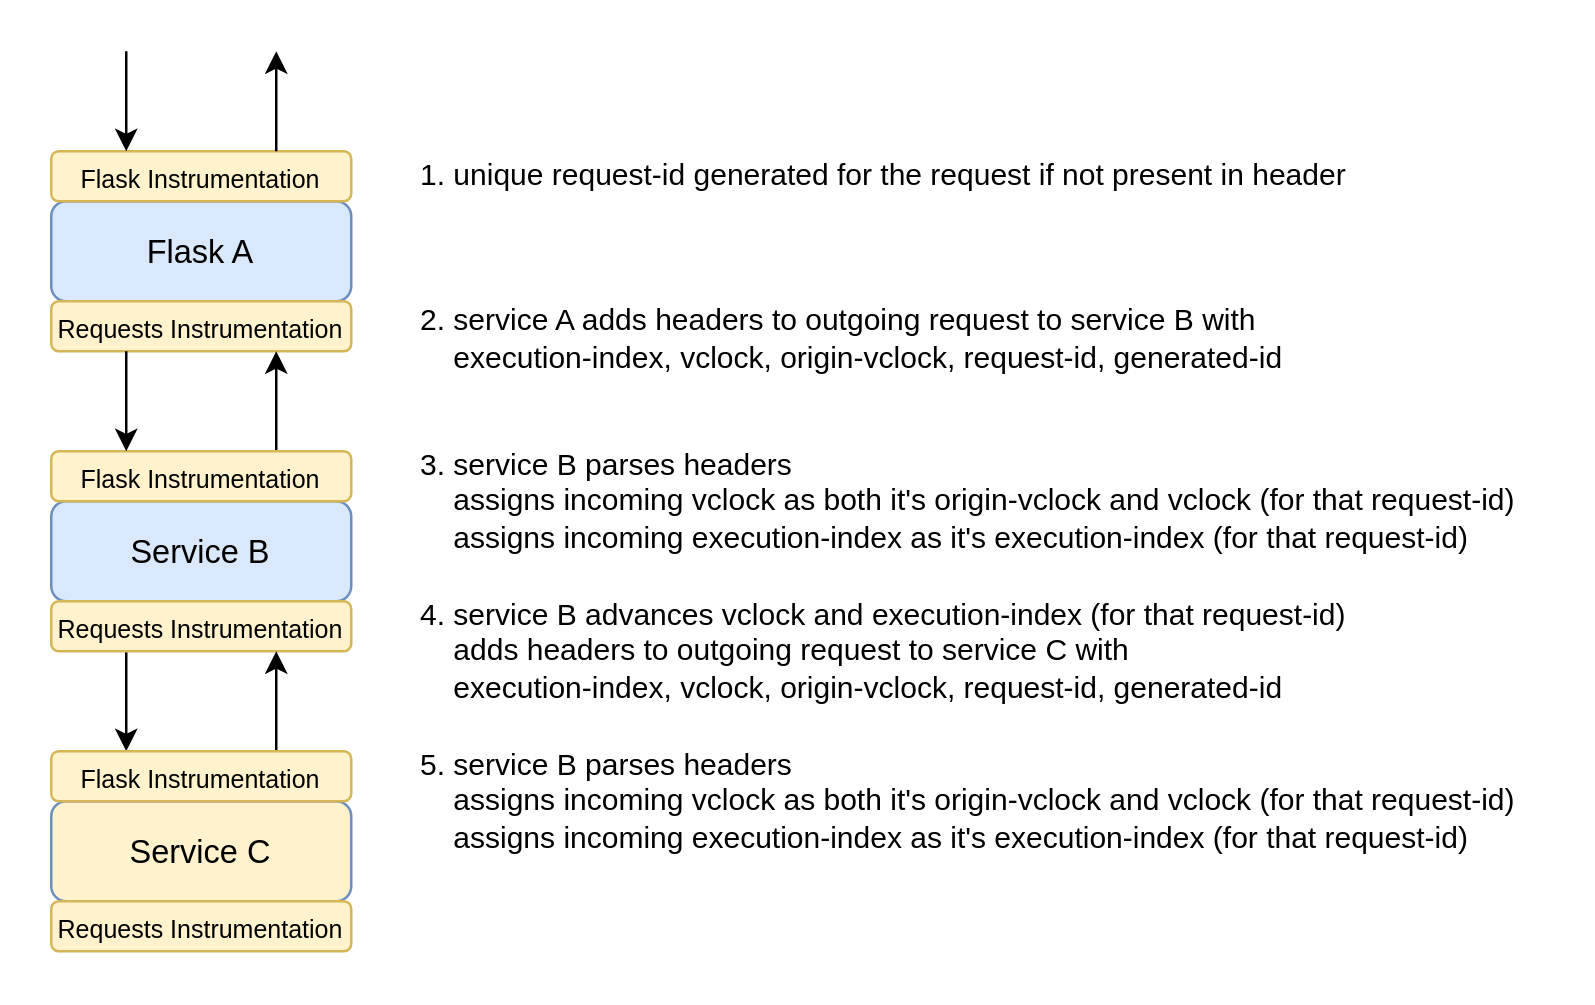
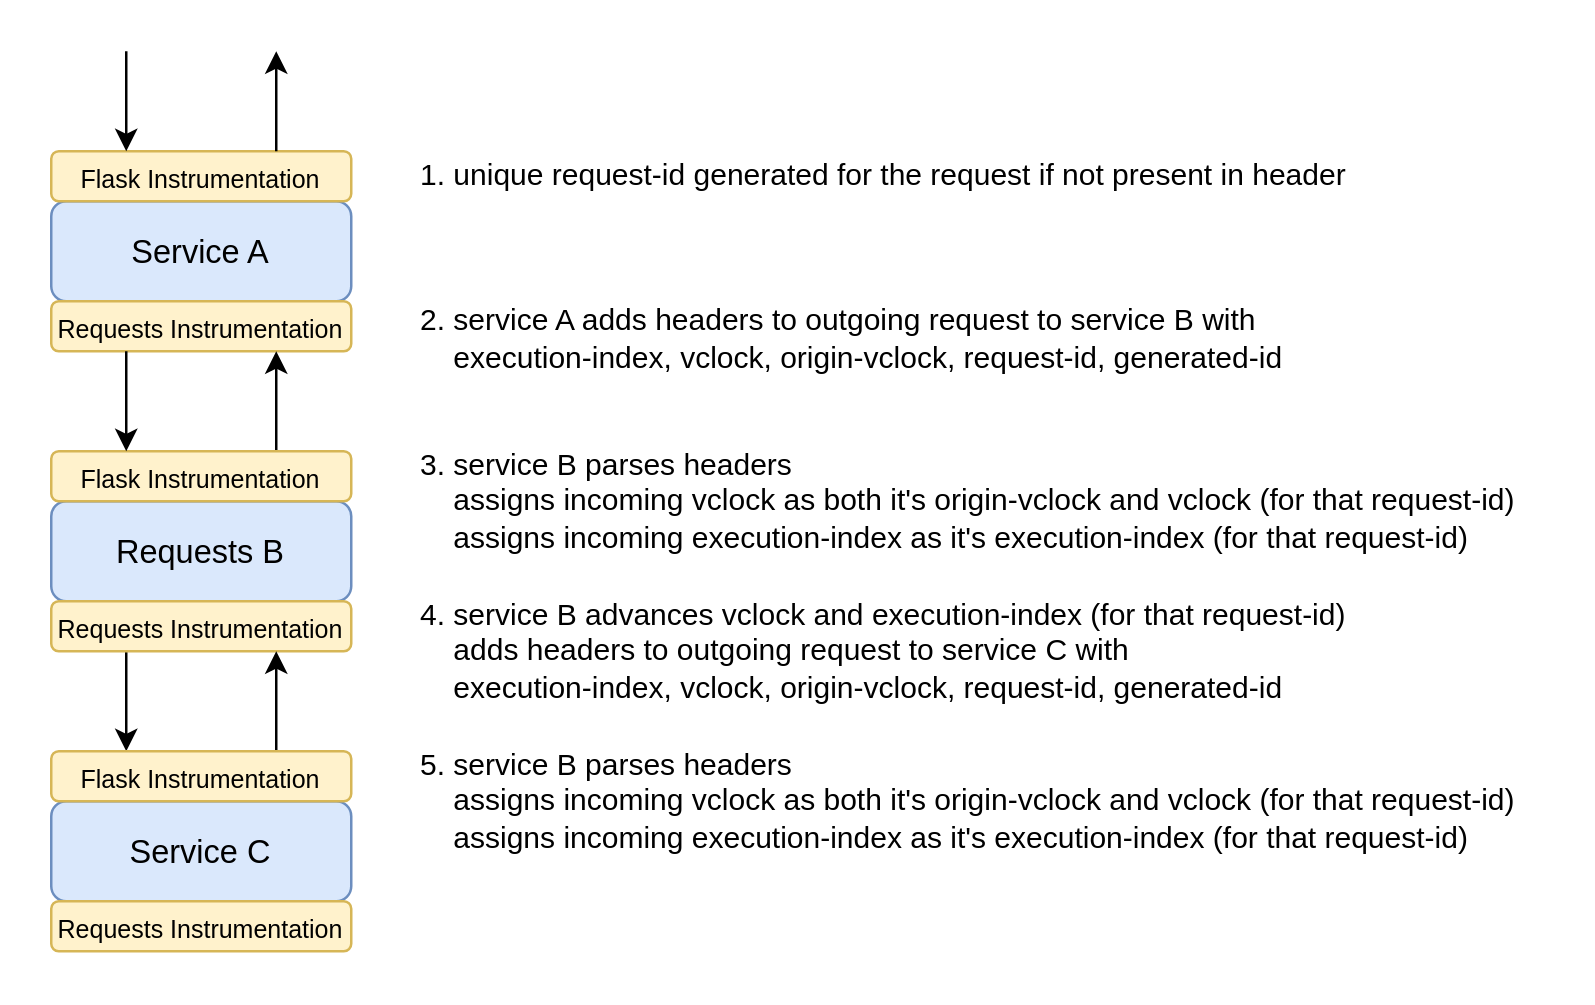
(201, 251) -> (201, 251)
(201, 551) -> (201, 551)
(201, 851) -> (201, 851)
